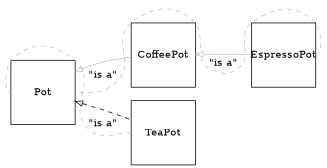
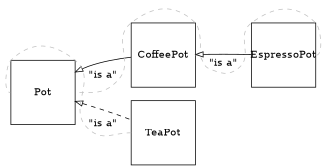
(227, 54) -> (227, 54)
(106, 61) -> (106, 61)
